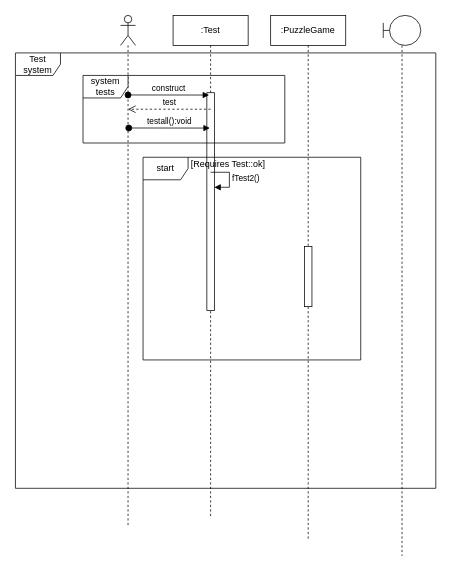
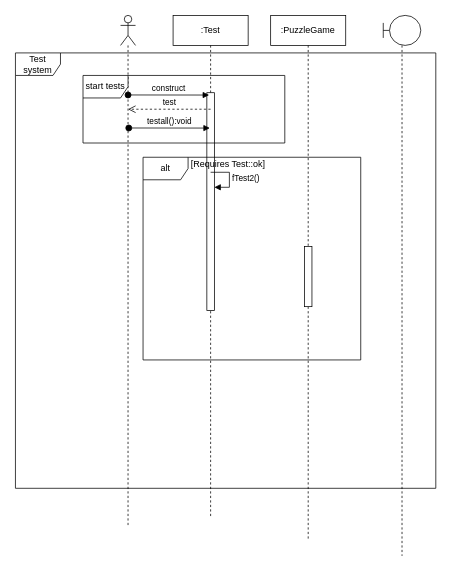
(105, 87) -> (105, 87)
(165, 168) -> (165, 168)
